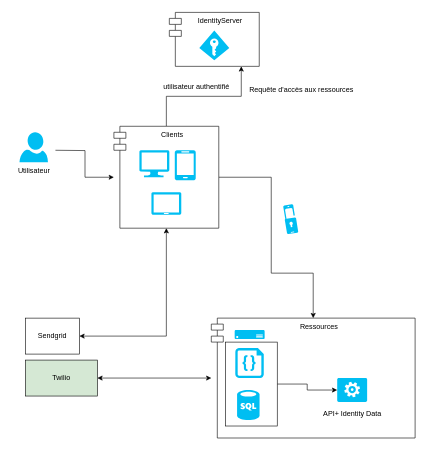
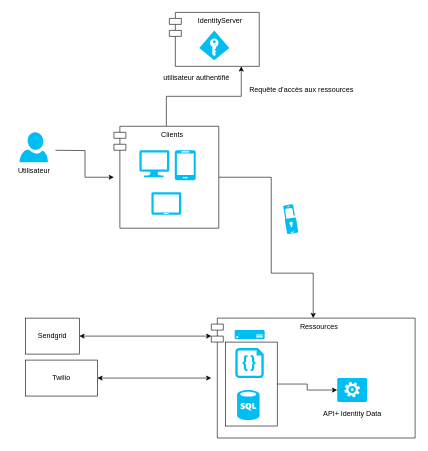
(197, 87) -> (197, 78)
(167, 285) -> (166, 336)
(62, 378) -> (62, 378)
